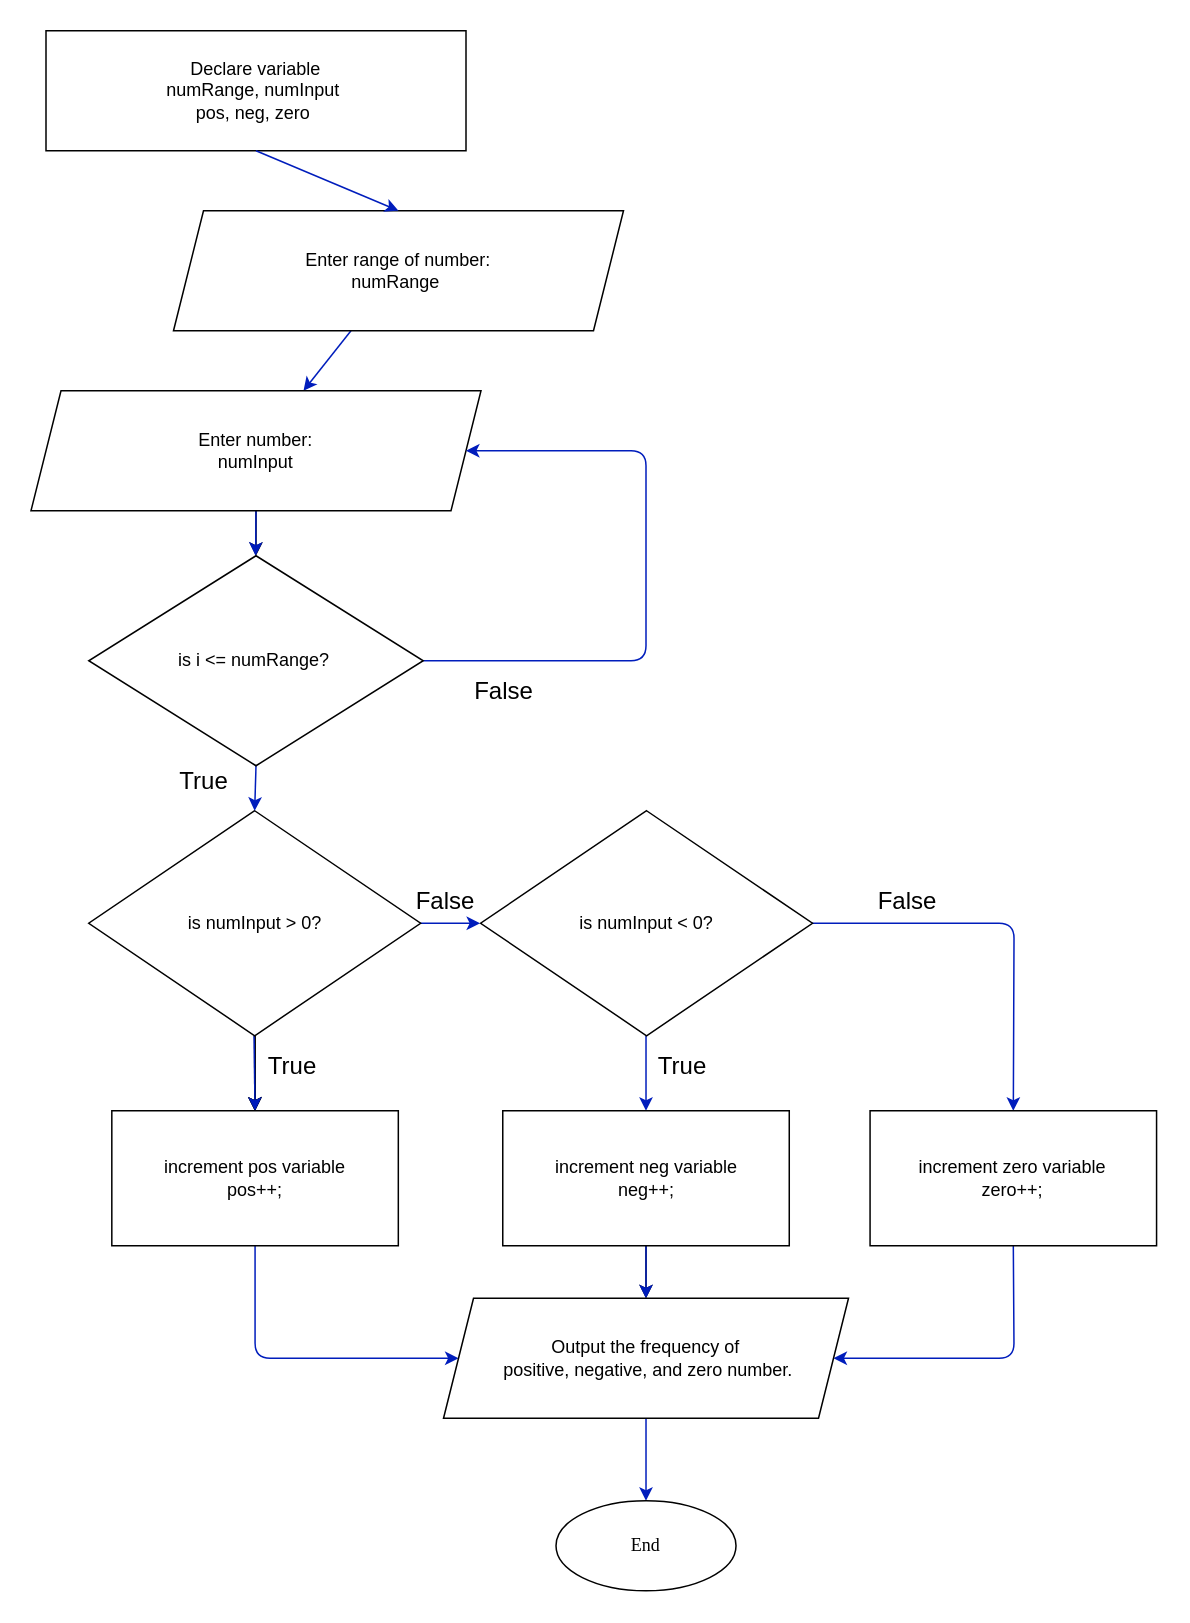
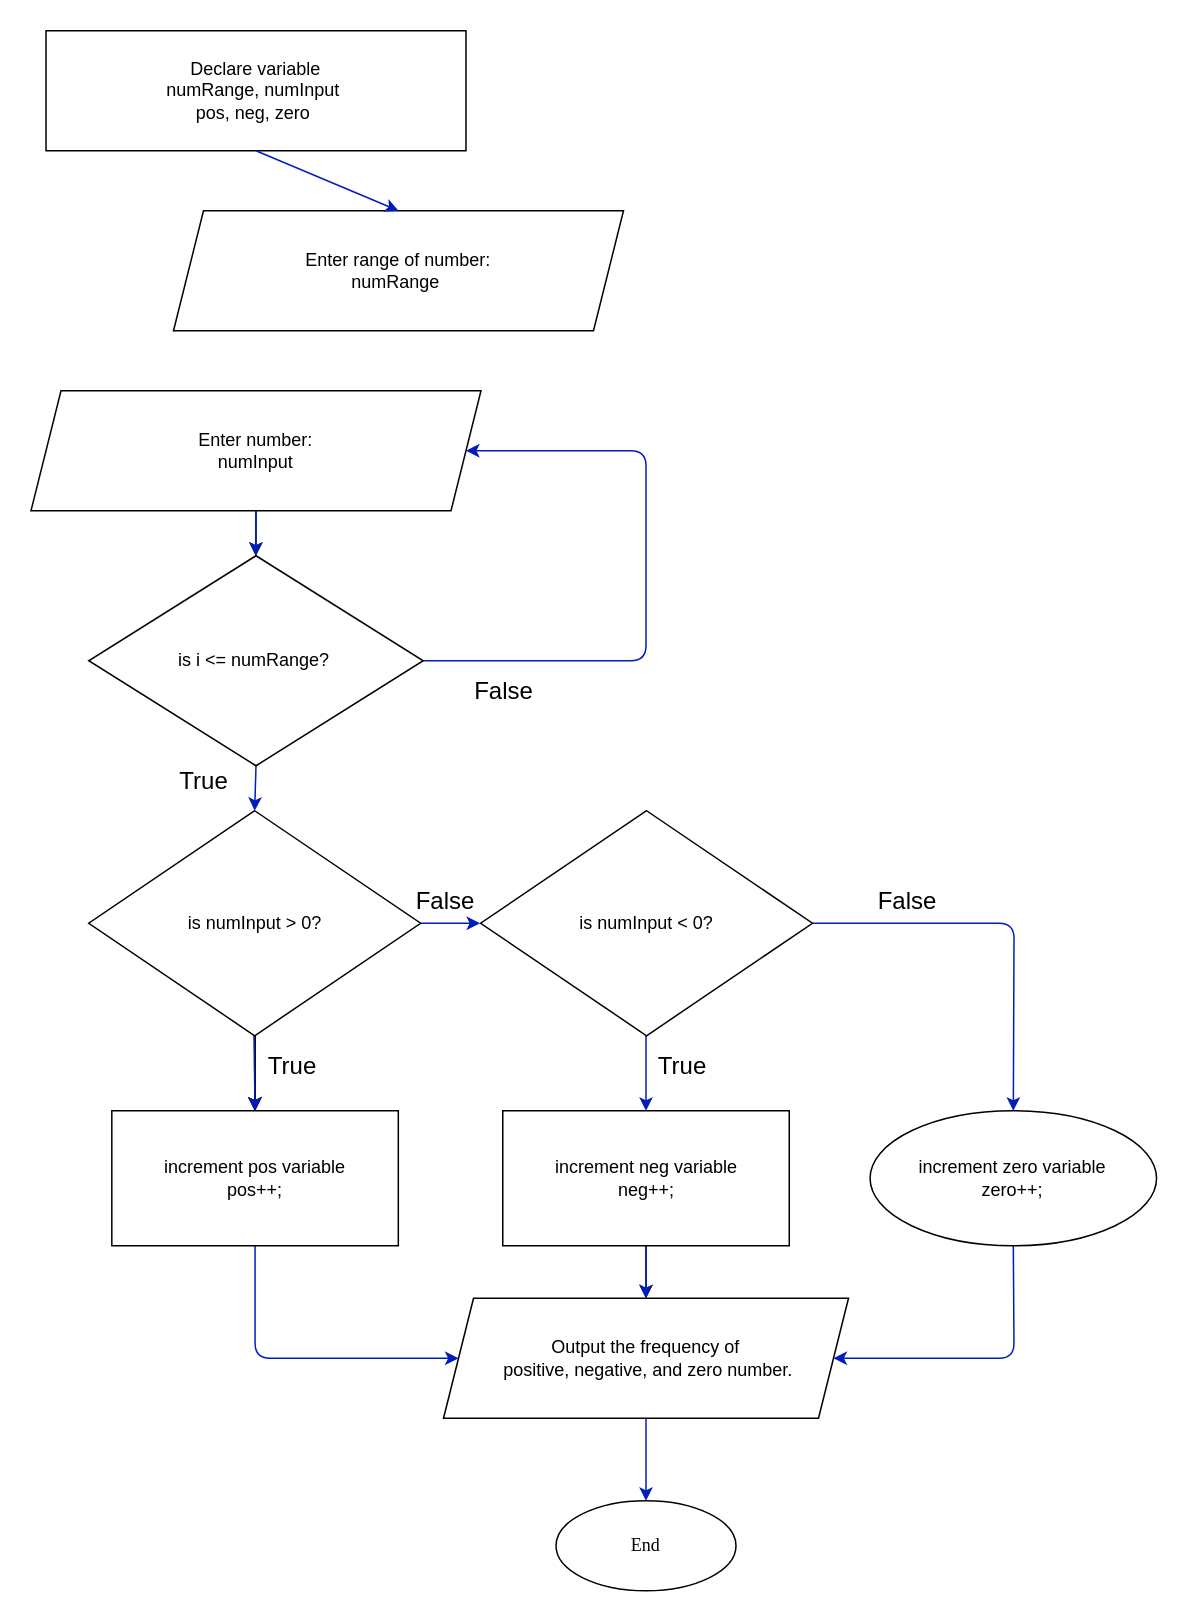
(330, 357) -> none
(1013, 1178) -> (1013, 1178)
